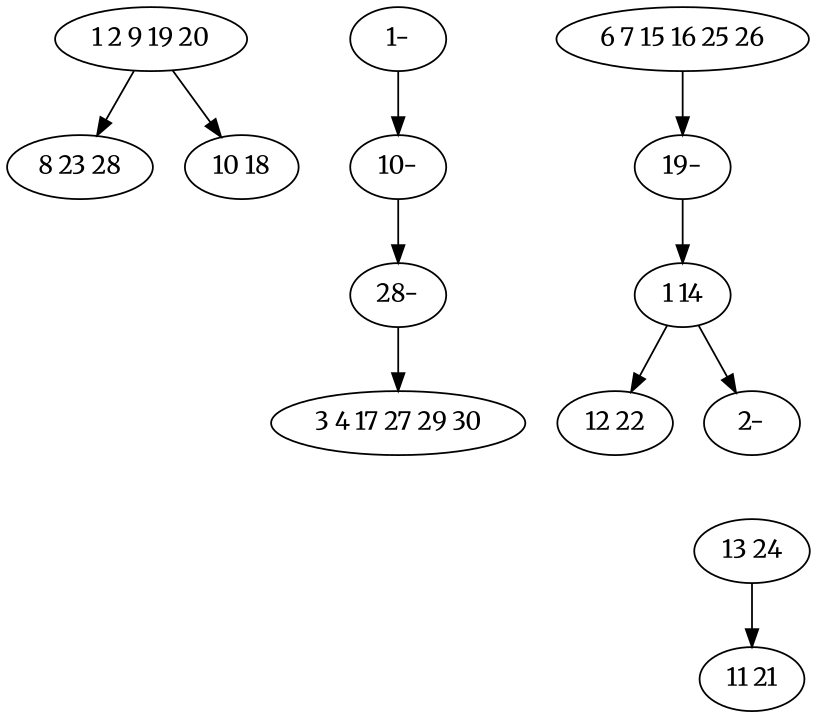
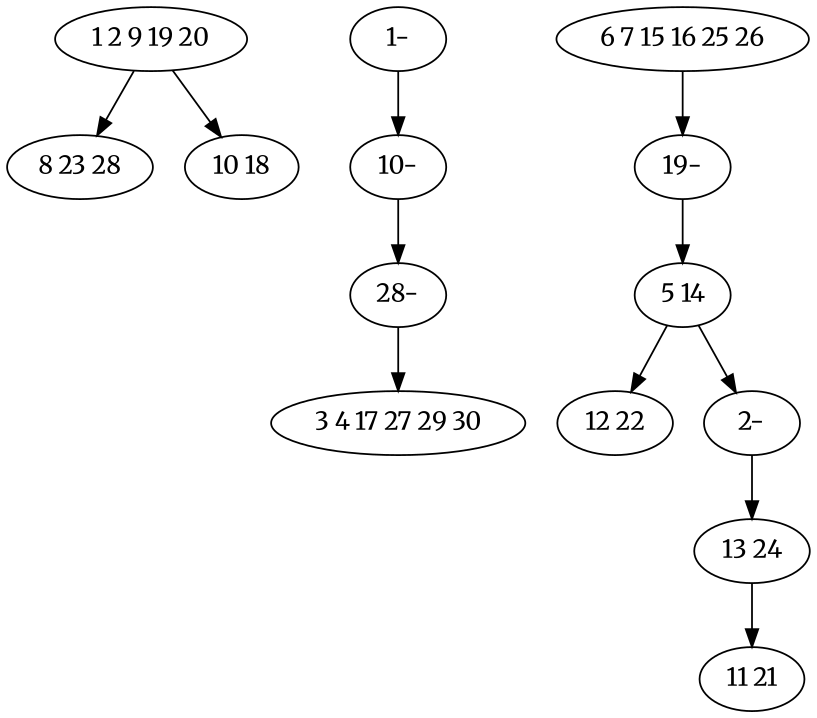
(683, 295) -> (683, 295)
none -> (752, 478)
